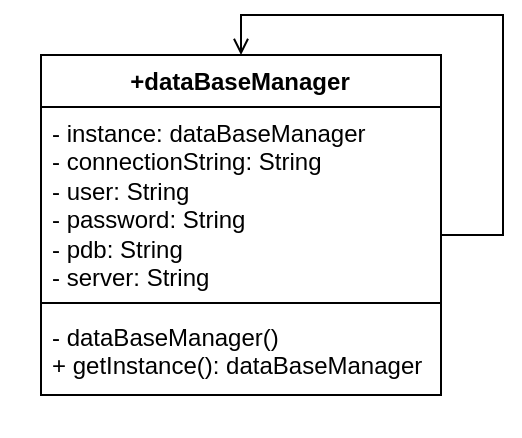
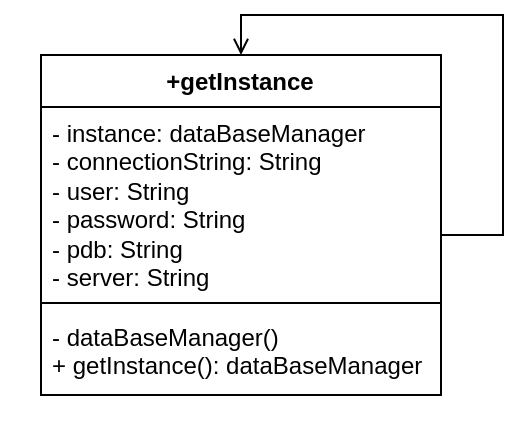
(241, 83) -> (241, 83)
